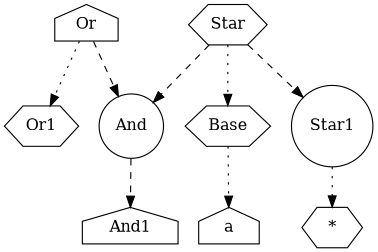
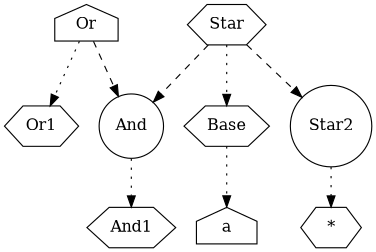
(332, 126) -> (331, 126)
(131, 177) -> (131, 177)
(130, 228) -> (131, 228)
